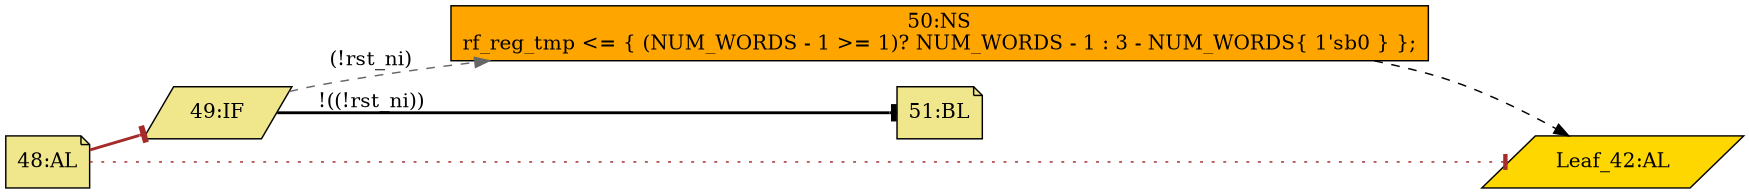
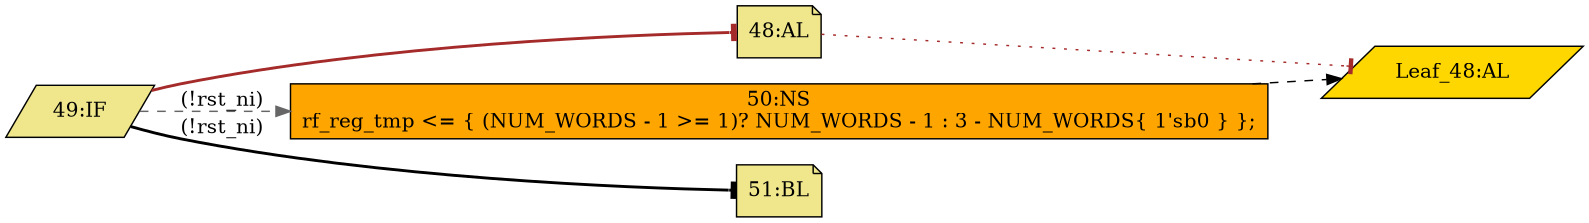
(371, 102) -> (223, 128)
(115, 143) -> (439, 49)
(1613, 162) -> (1452, 72)
